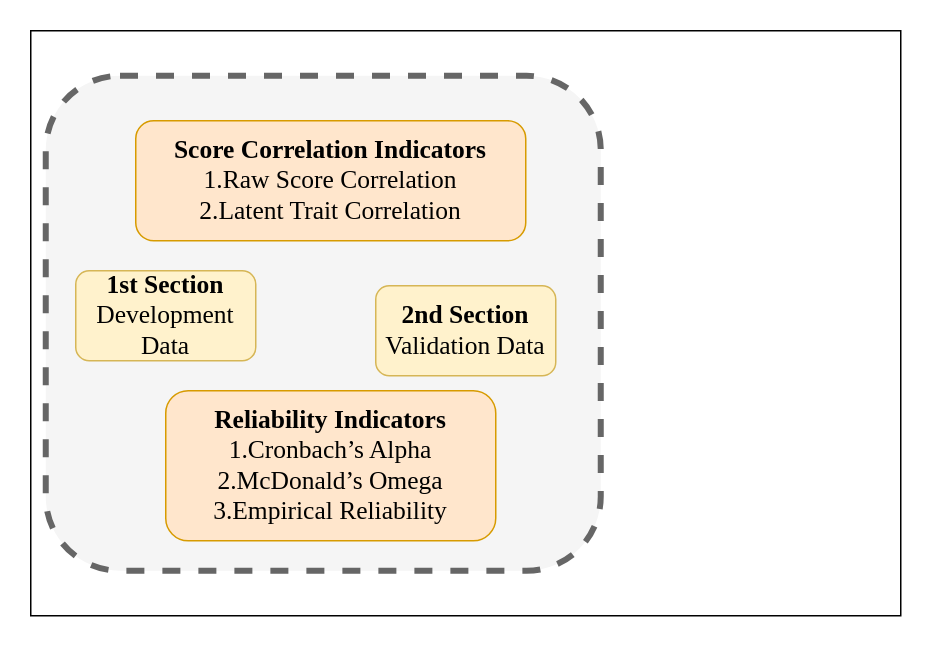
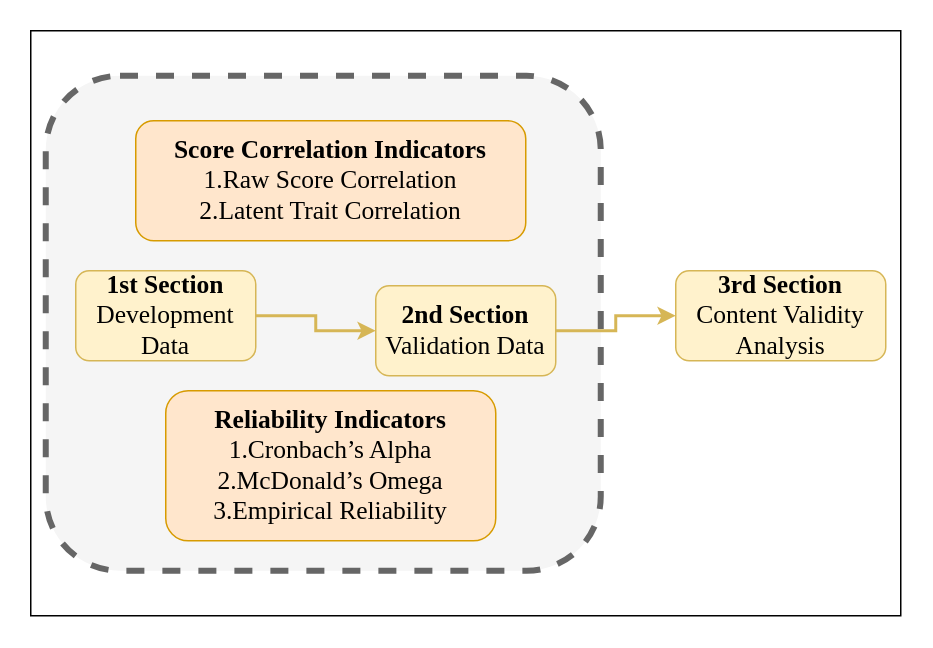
none -> (781, 316)
none -> (316, 317)
none -> (616, 330)
